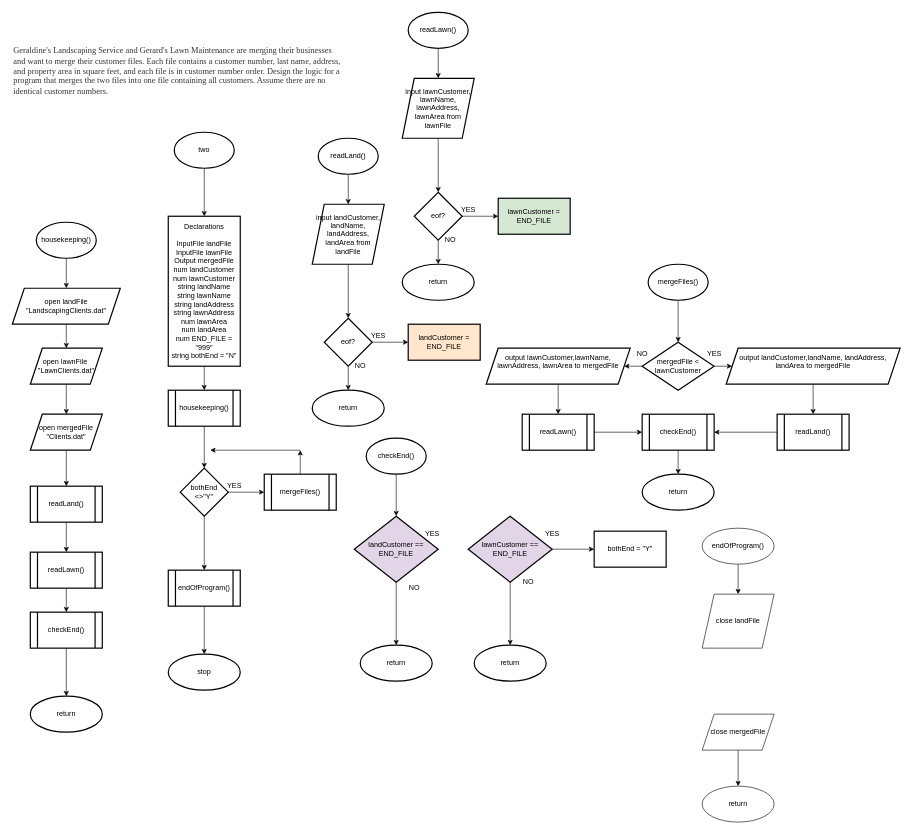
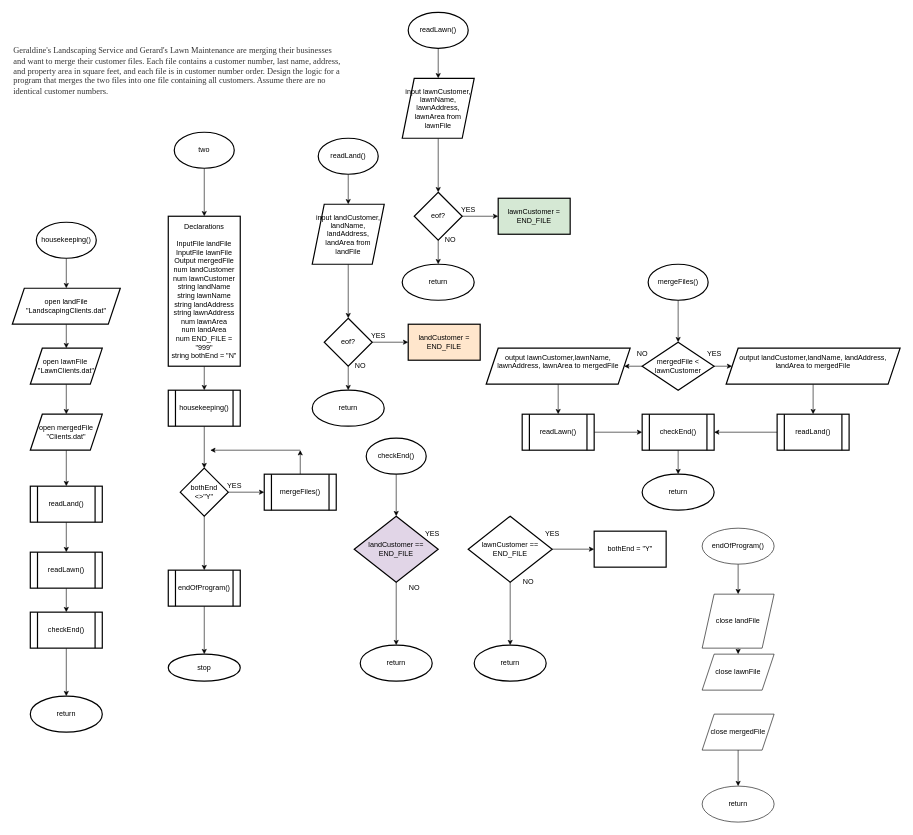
(510, 549) -> (510, 549)
none -> (738, 649)
(204, 672) -> (204, 668)
none -> (738, 672)
